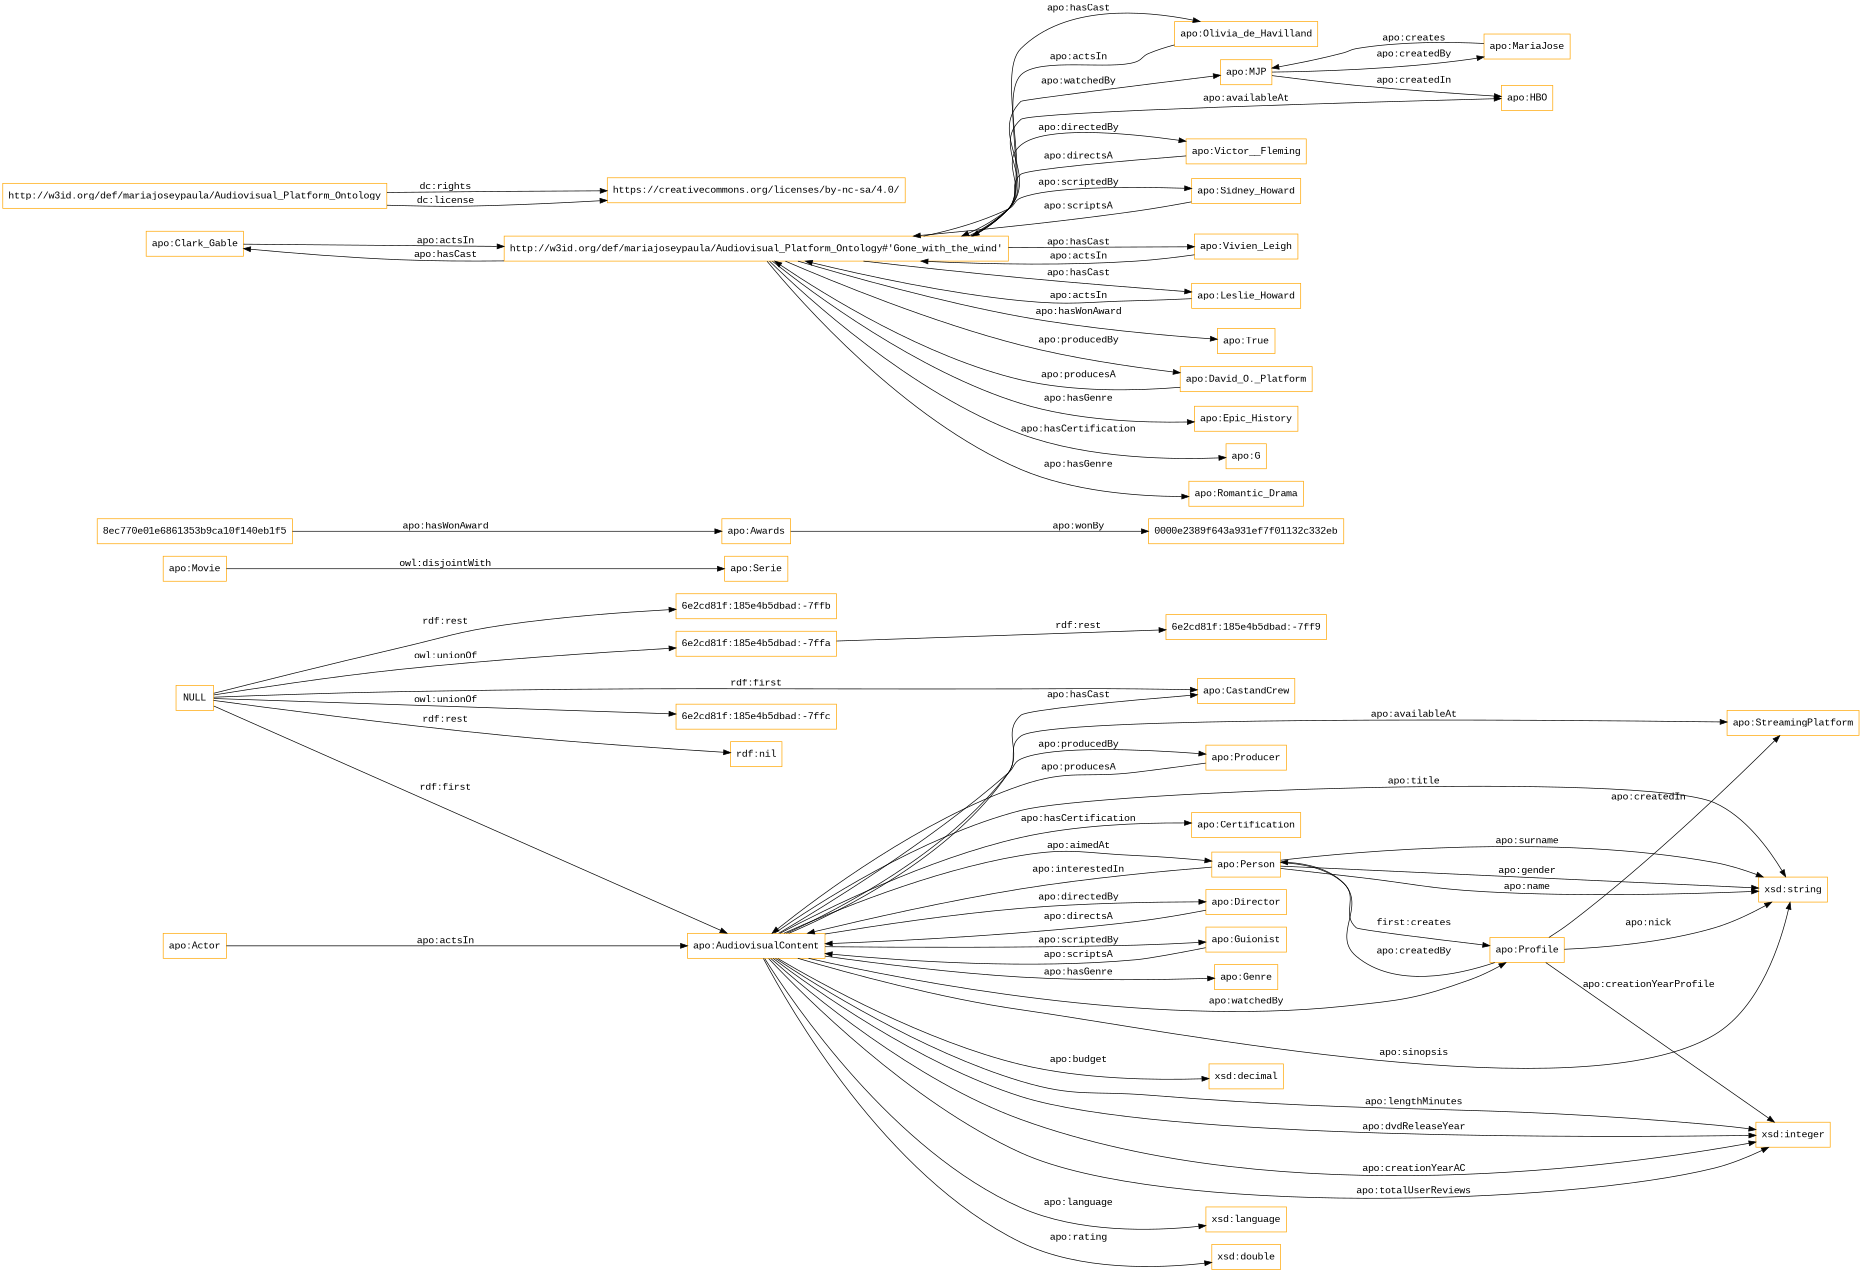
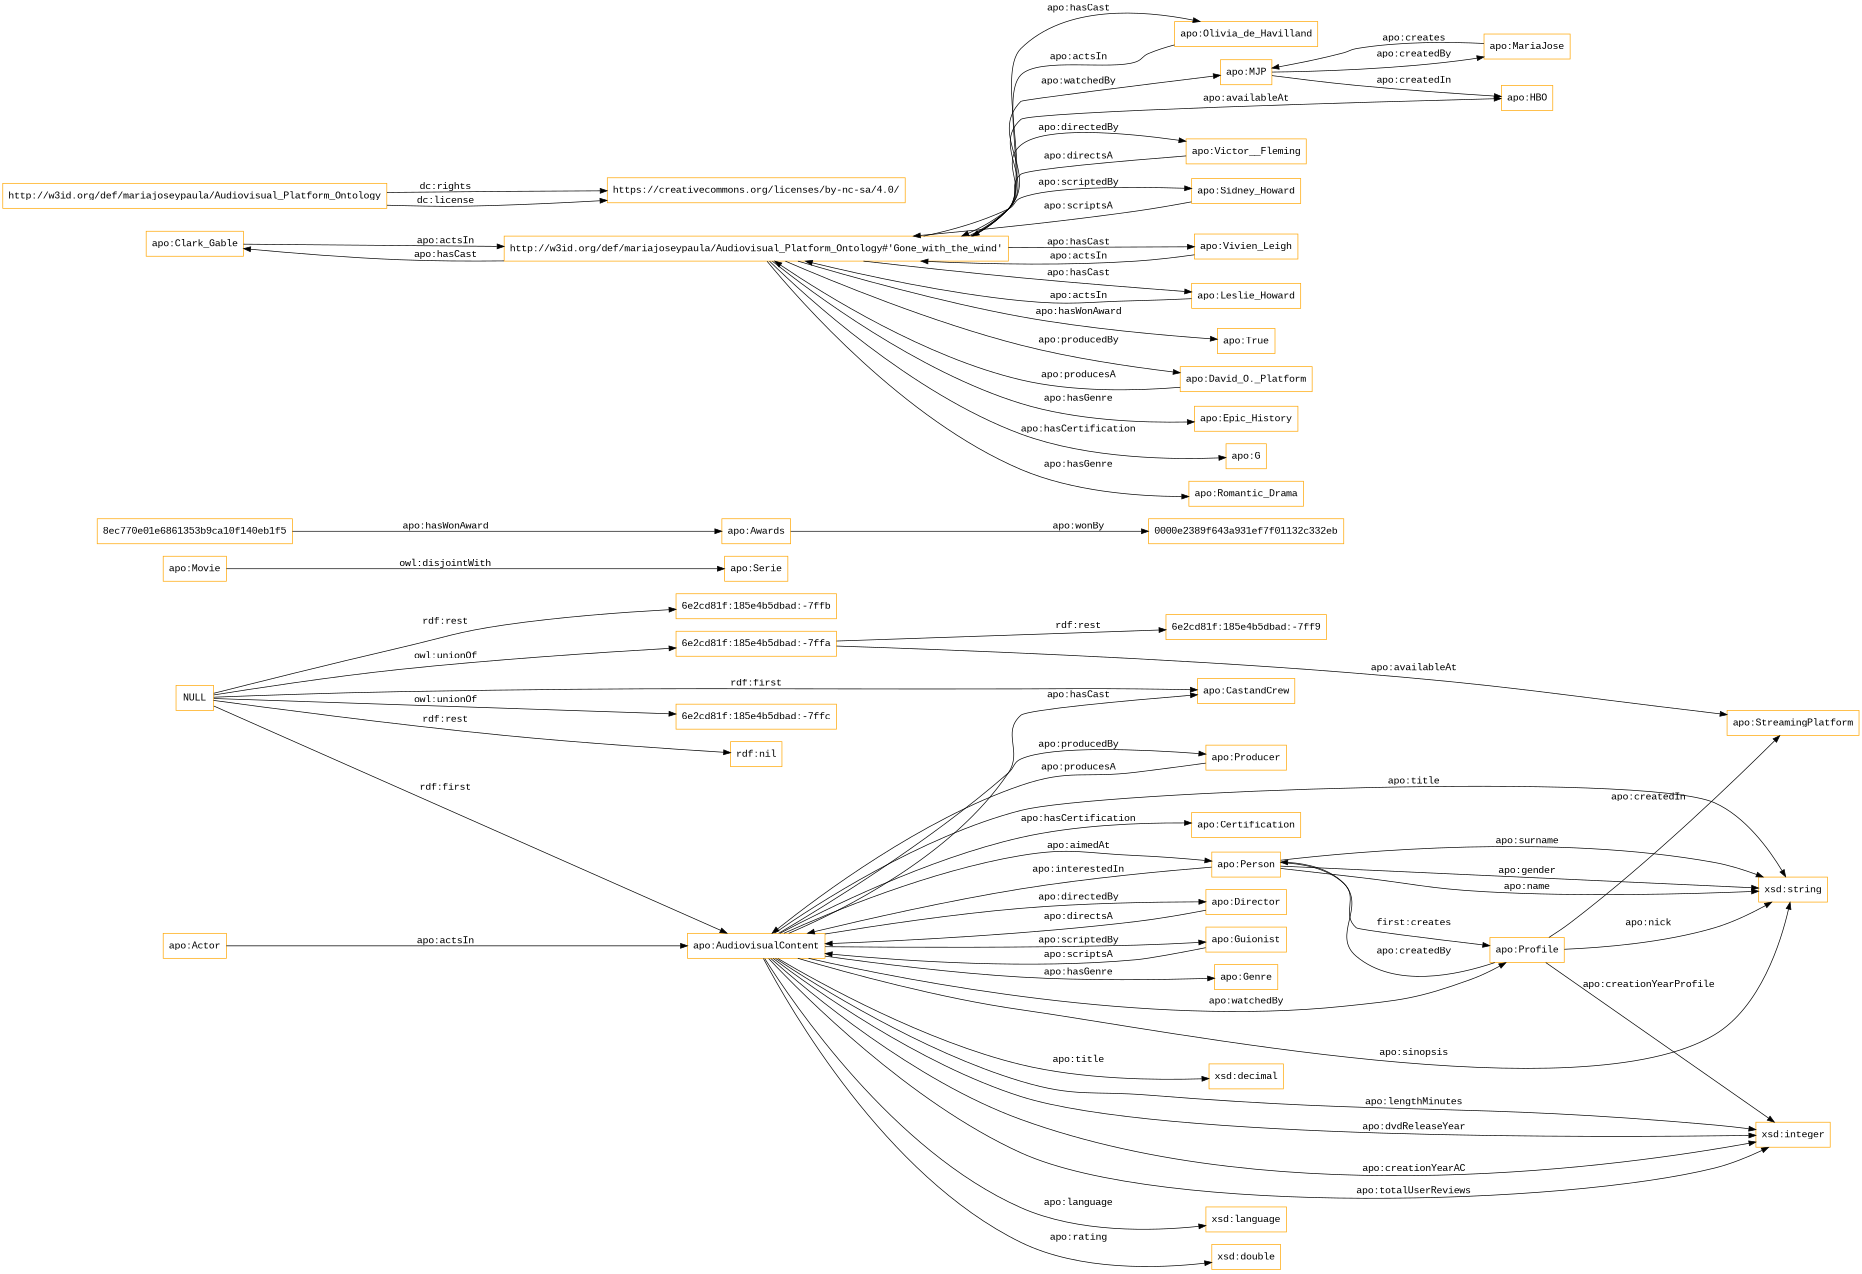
(1212, 722) -> (1279, 667)
(1078, 1059) -> (1078, 1059)
